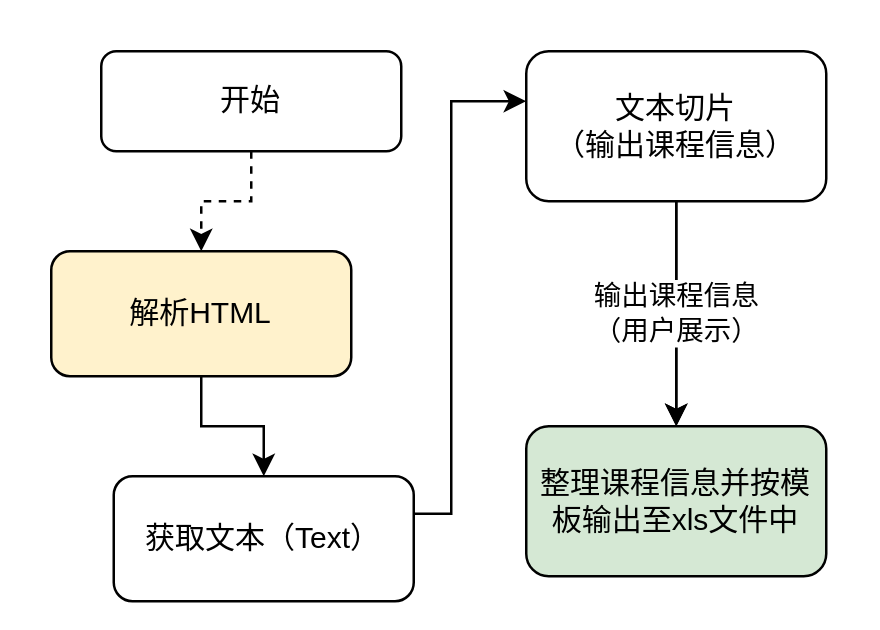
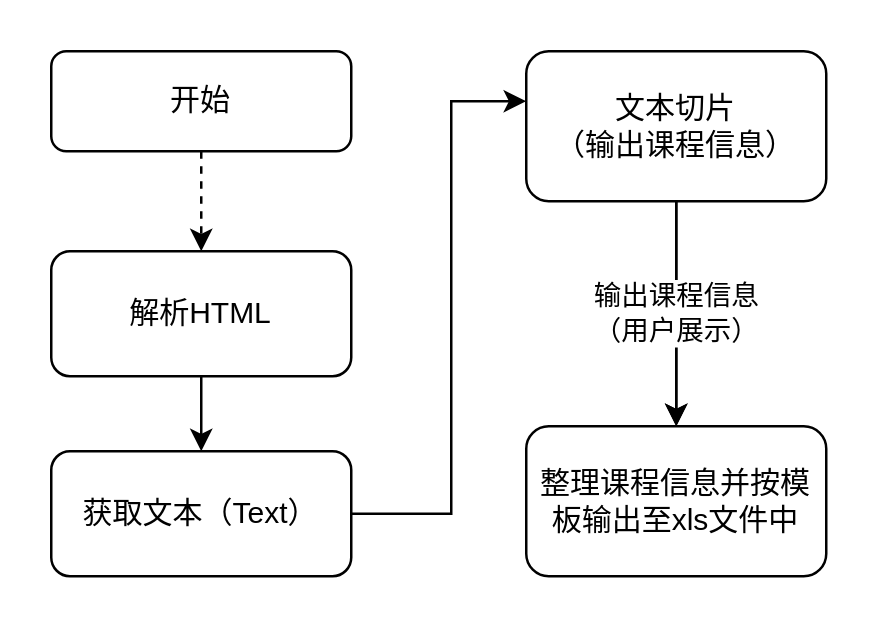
(251, 101) -> (201, 101)
(201, 314) -> (201, 314)
(676, 501) -> (676, 501)
(264, 539) -> (201, 514)
